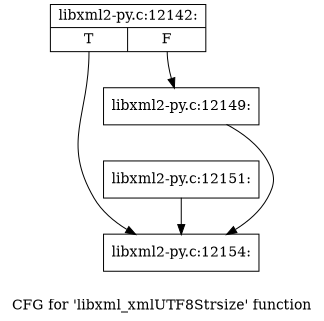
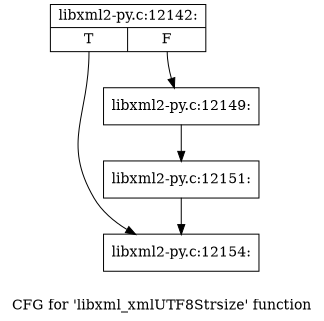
(273, 174) -> (181, 138)
